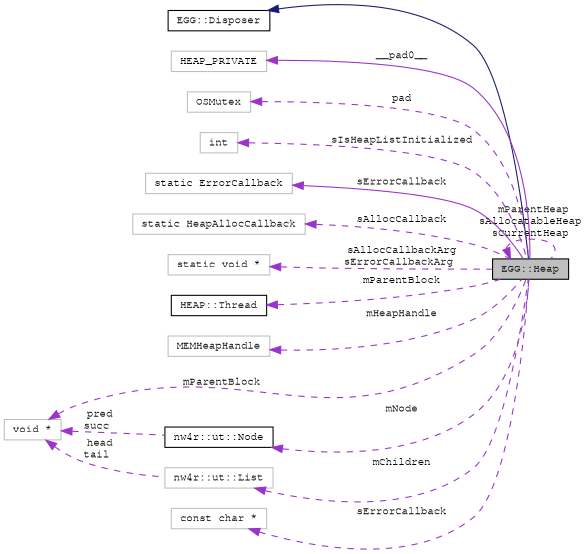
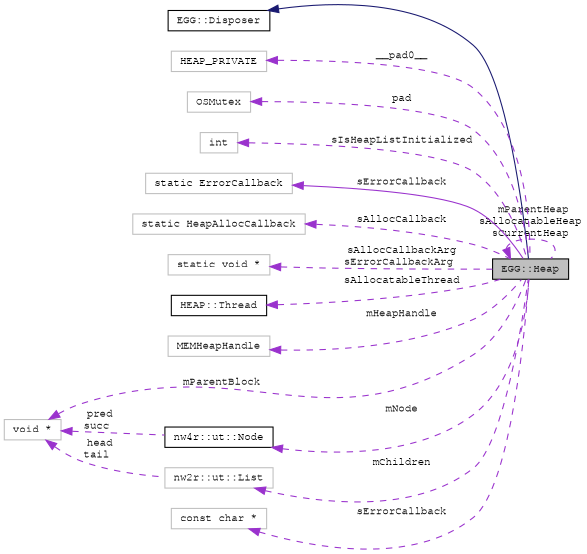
(467, 85) -> (467, 85)
(399, 280) -> (399, 280)
(219, 478) -> (219, 478)
